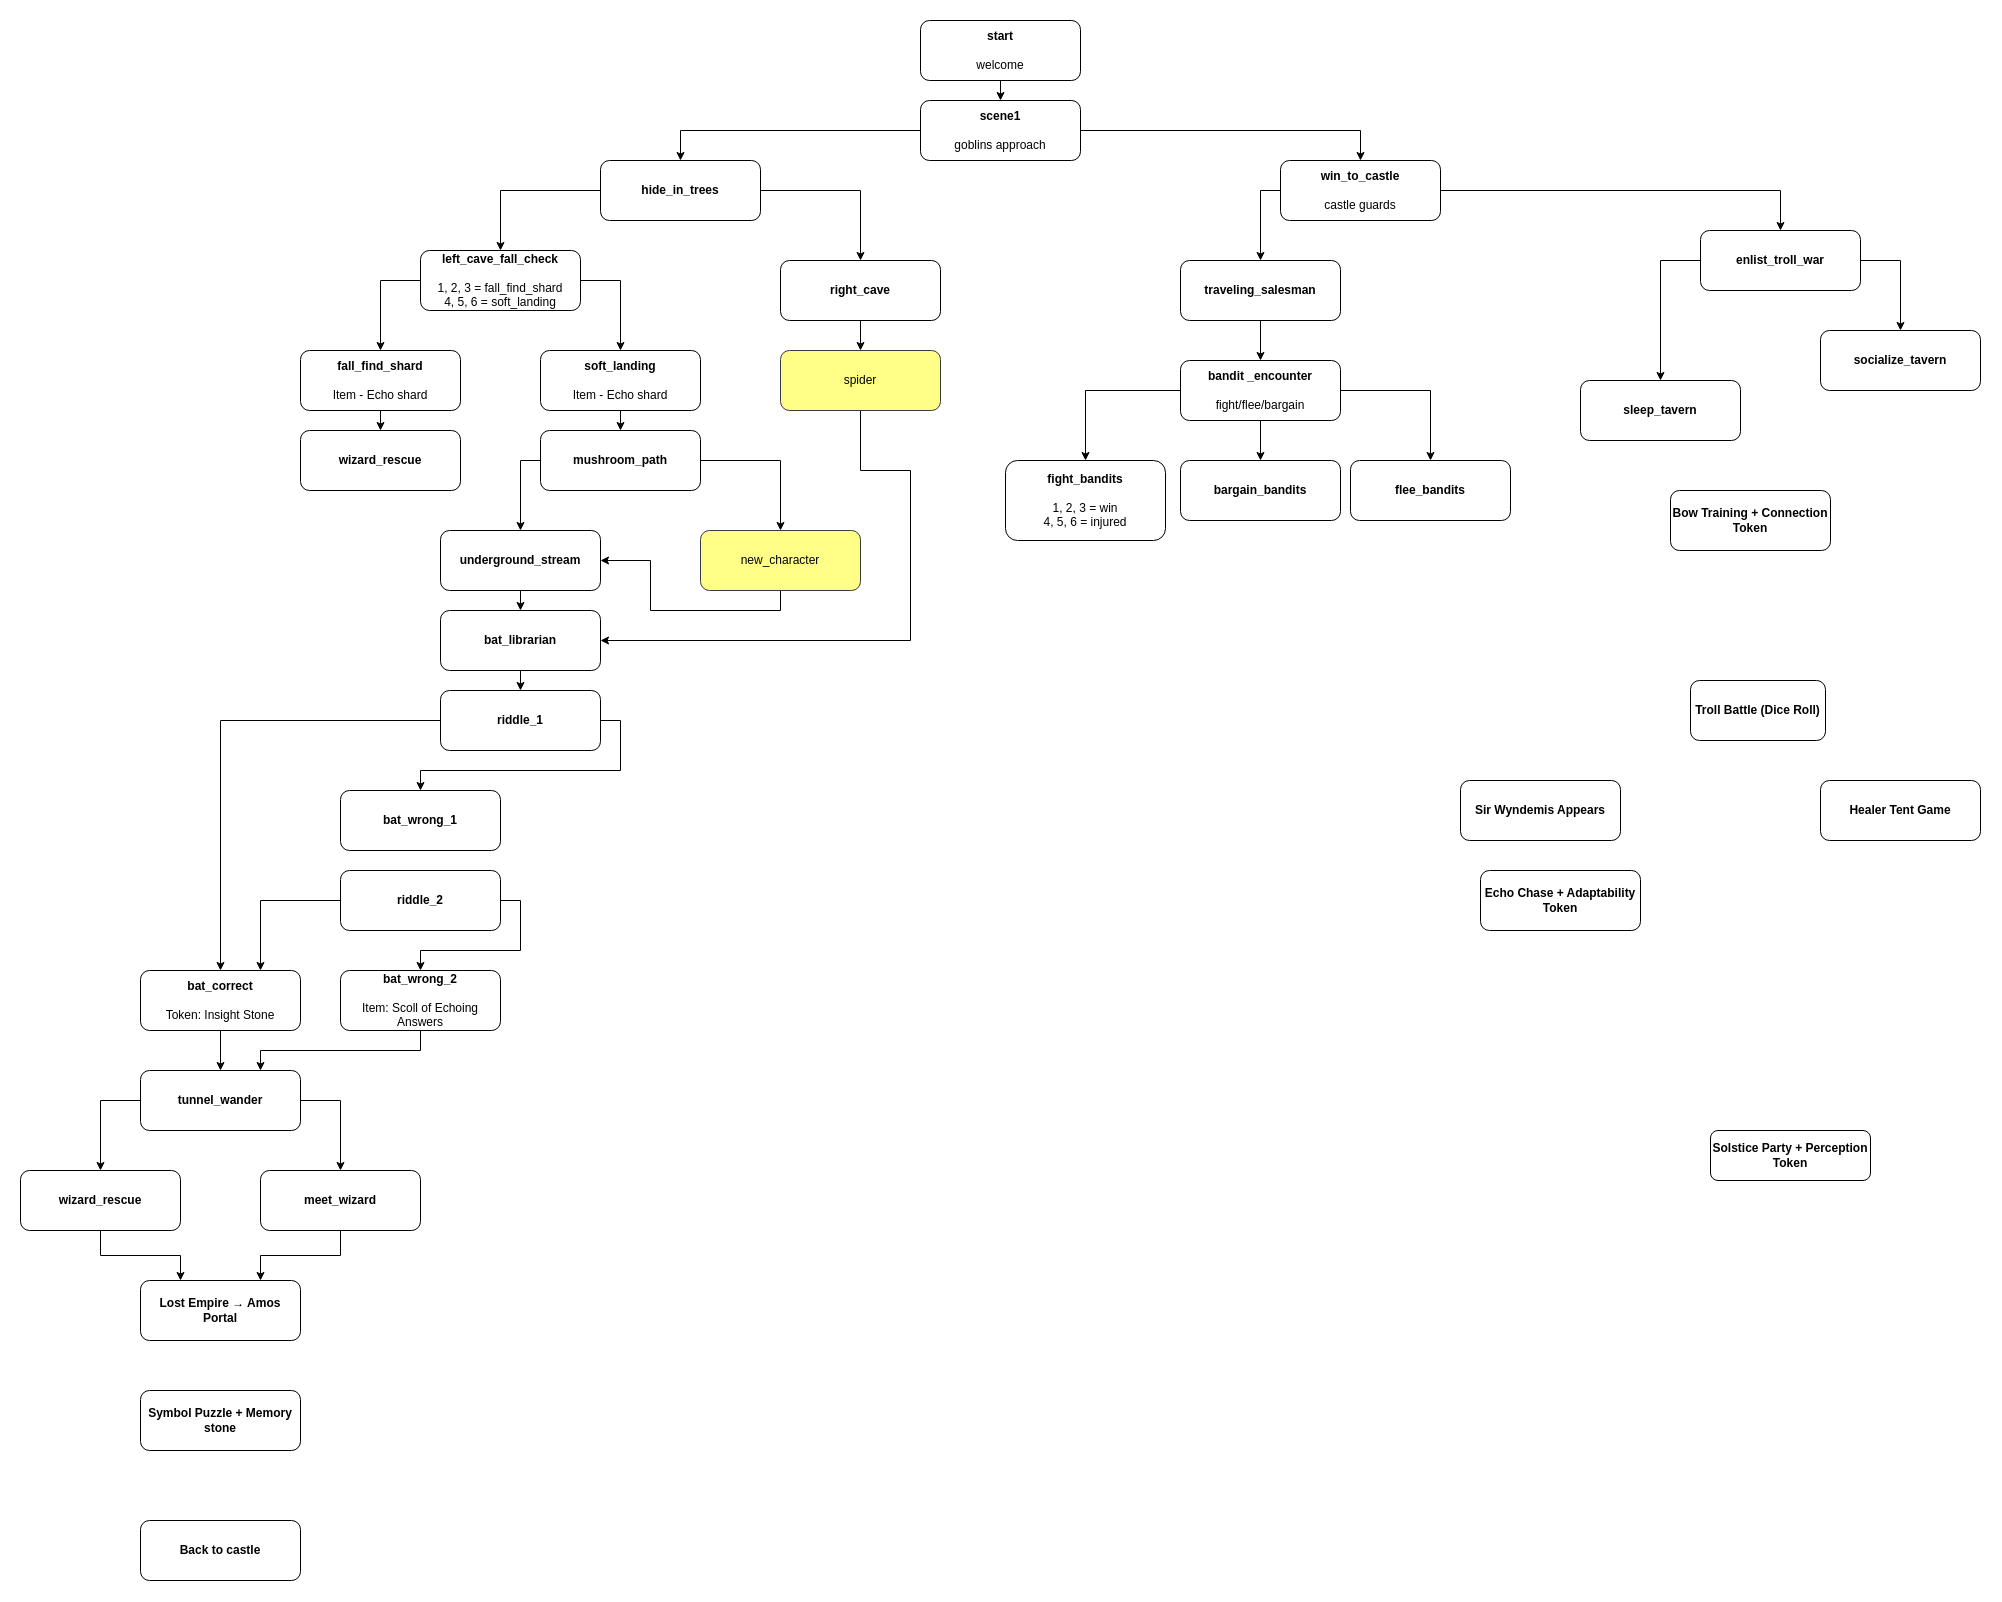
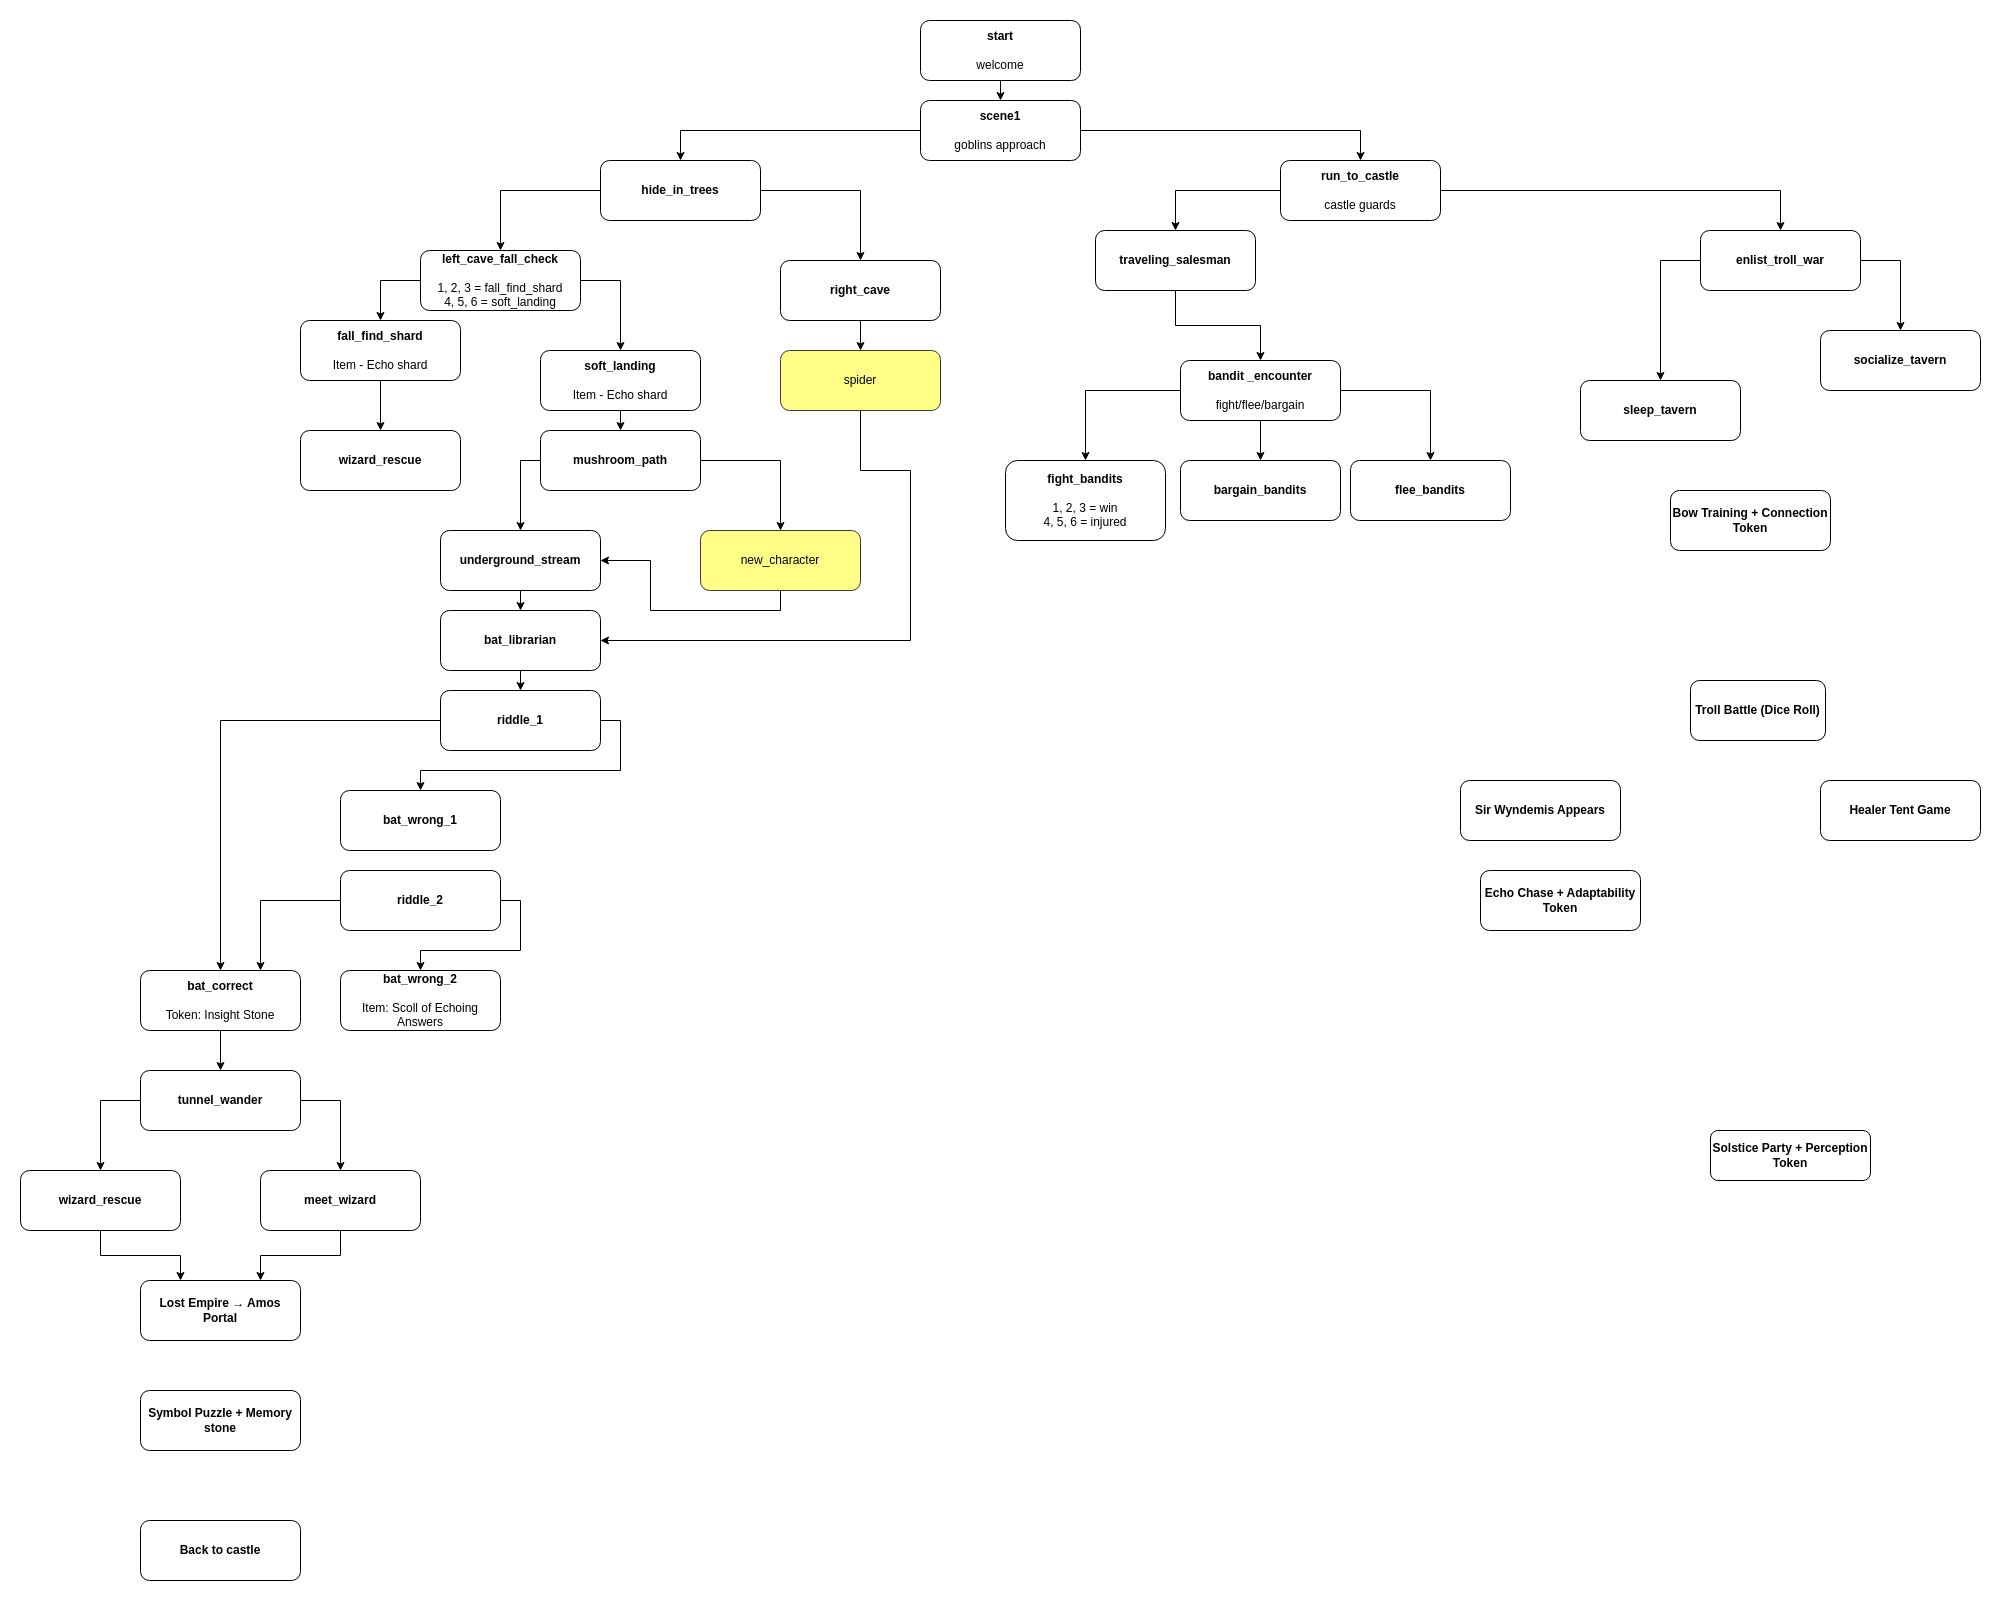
(1361, 191) -> (1361, 191)
(1261, 291) -> (1176, 261)
(381, 381) -> (381, 351)
(345, 1051) -> none
